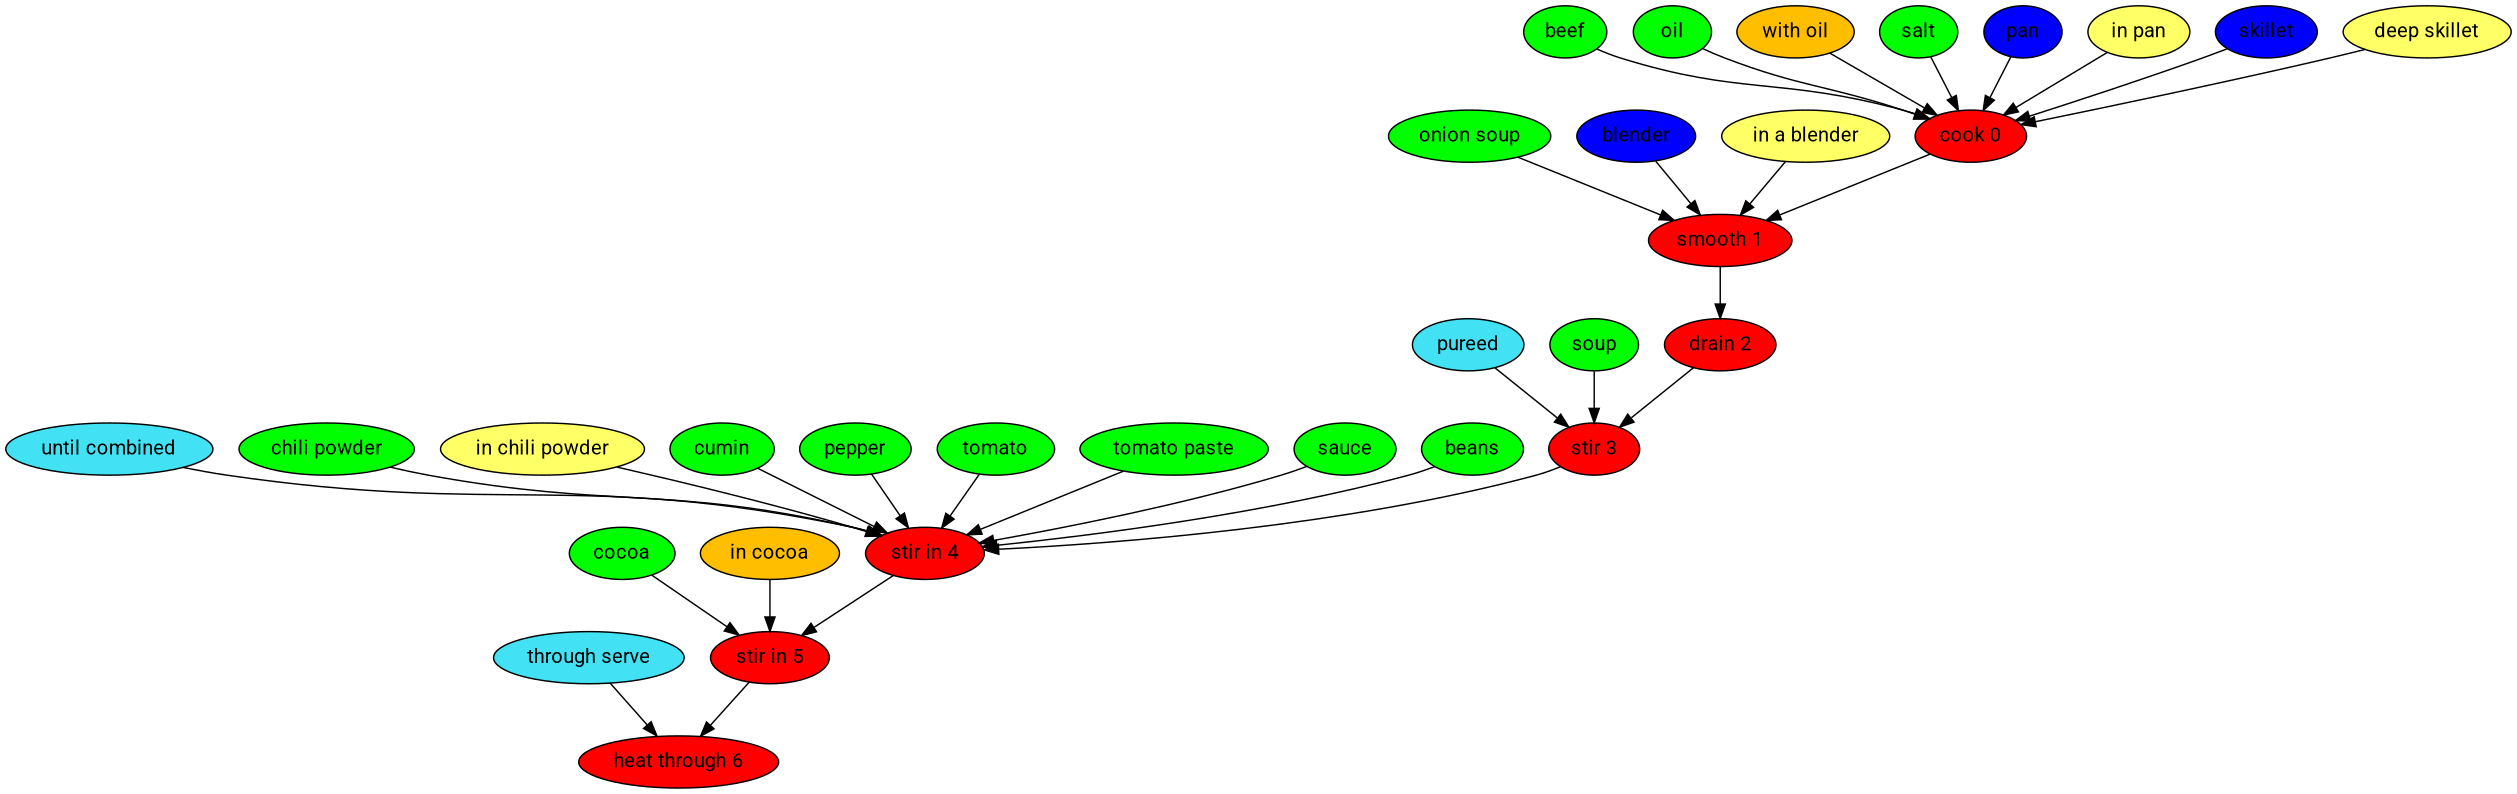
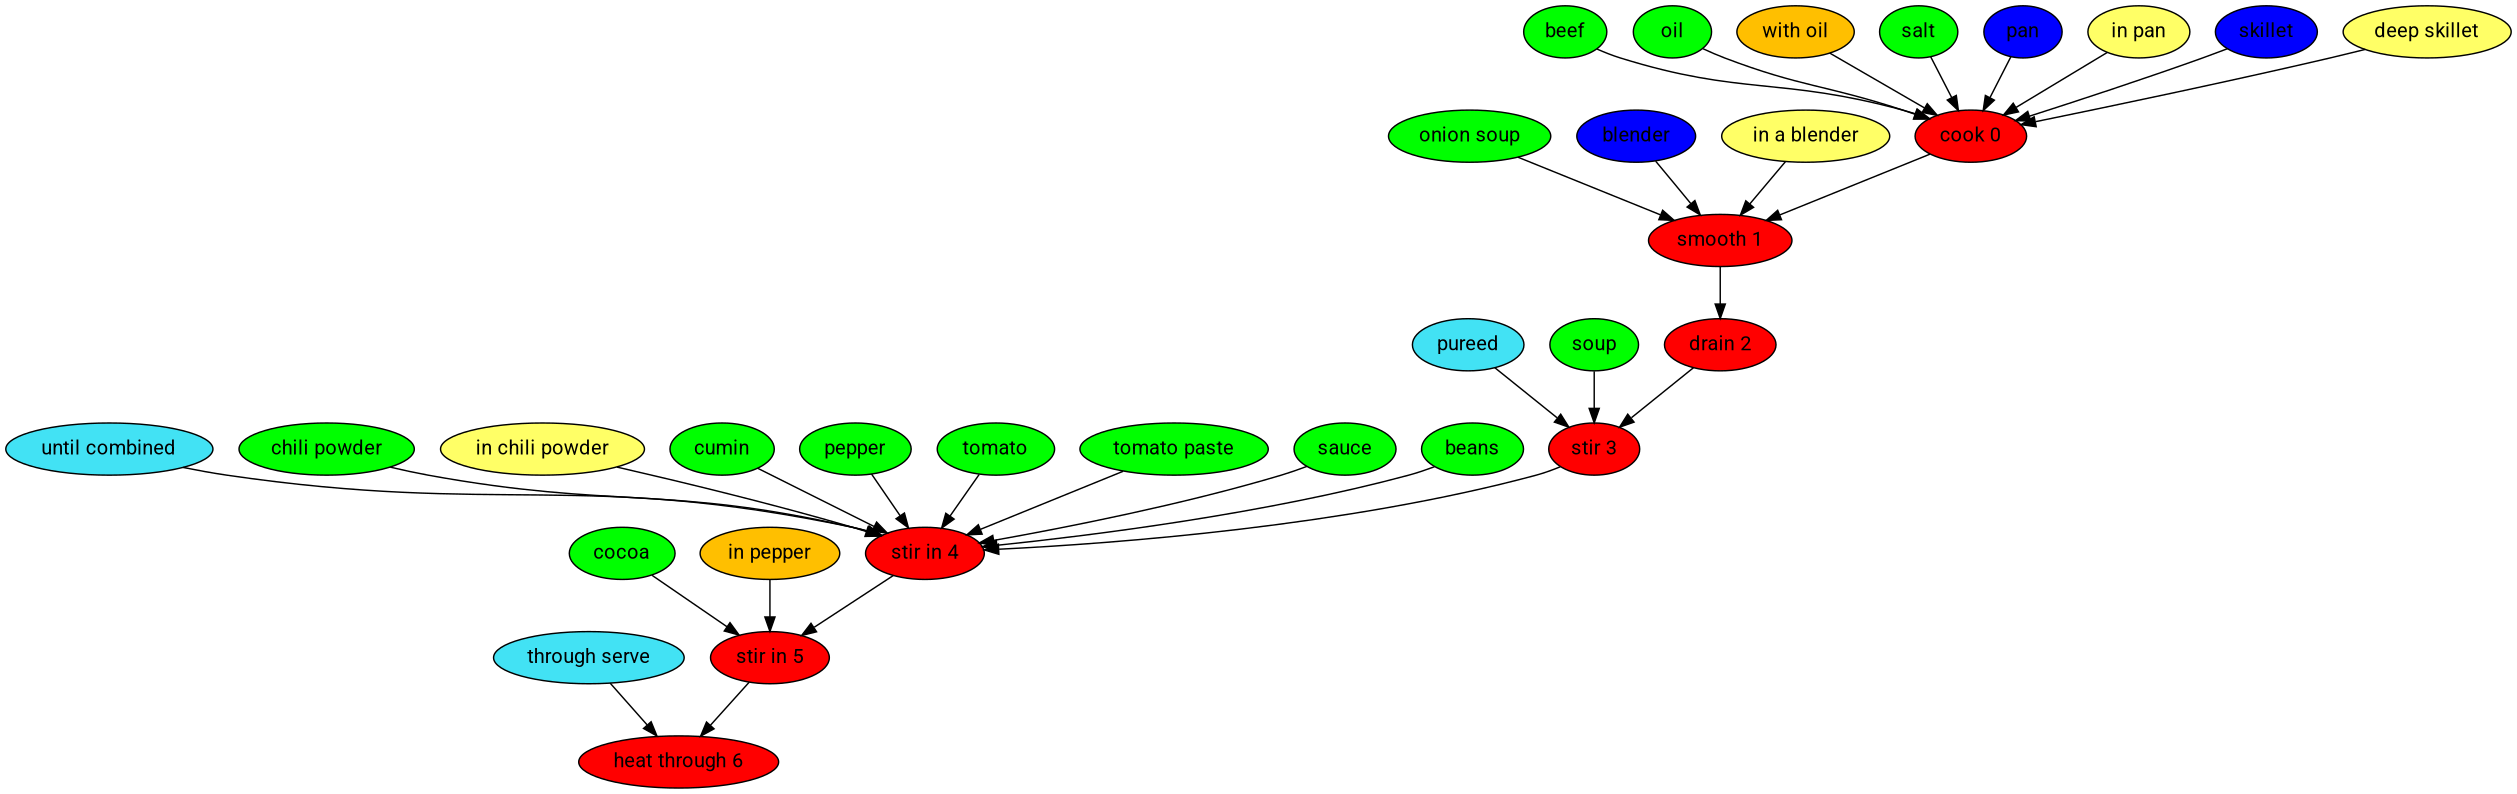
(770, 553) -> (770, 553)
